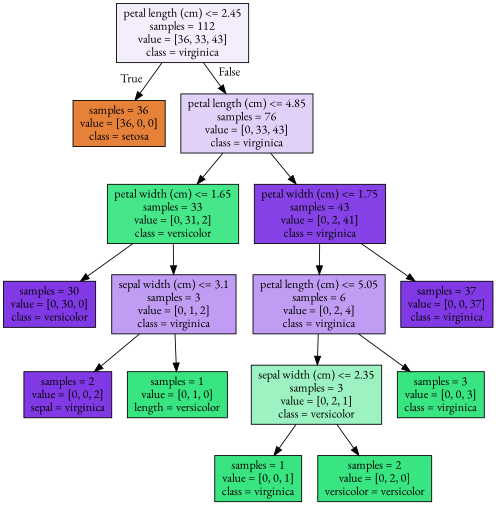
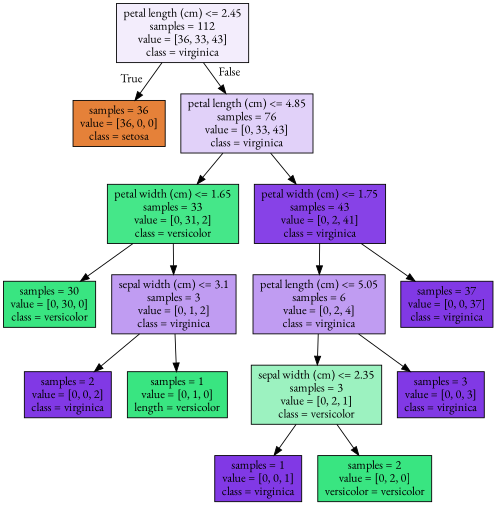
(50, 304) -> (50, 304)
(68, 395) -> (68, 395)
(441, 395) -> (441, 395)
(258, 479) -> (258, 479)
